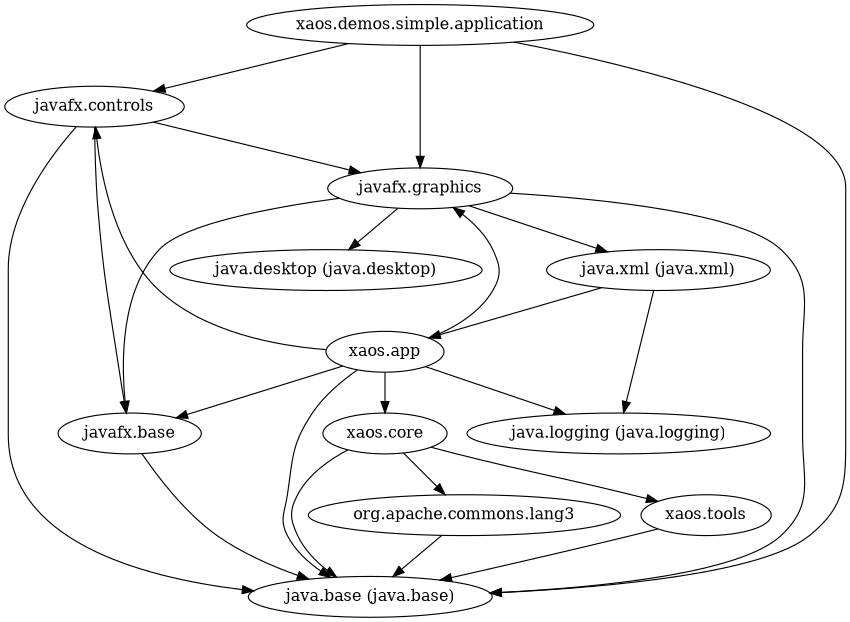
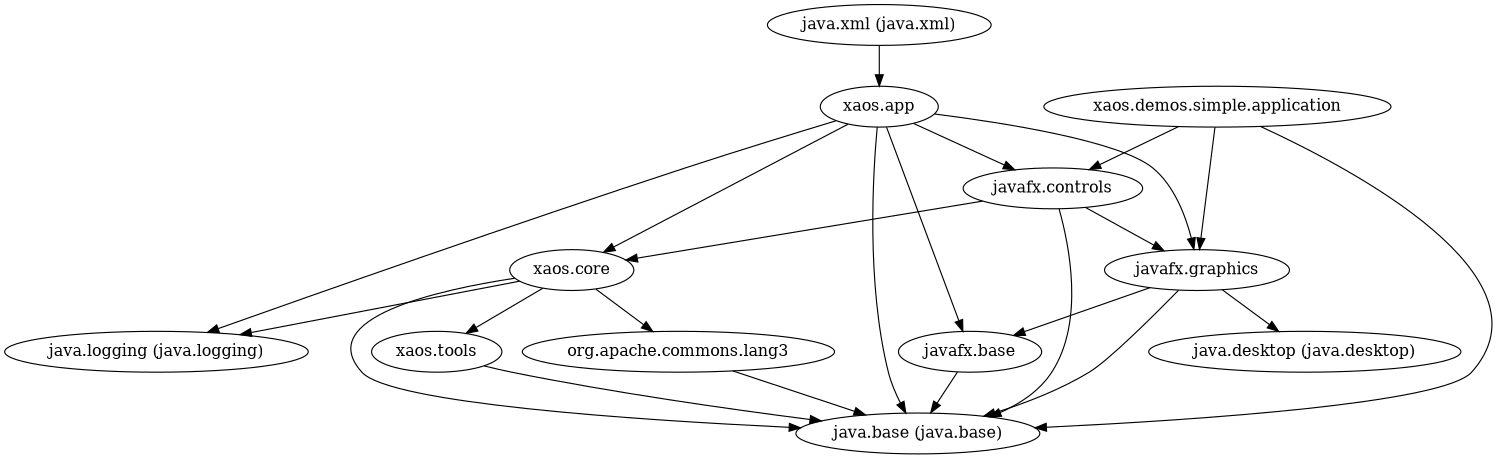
(533, 227) -> none
(103, 265) -> (810, 230)
(640, 346) -> (379, 308)
